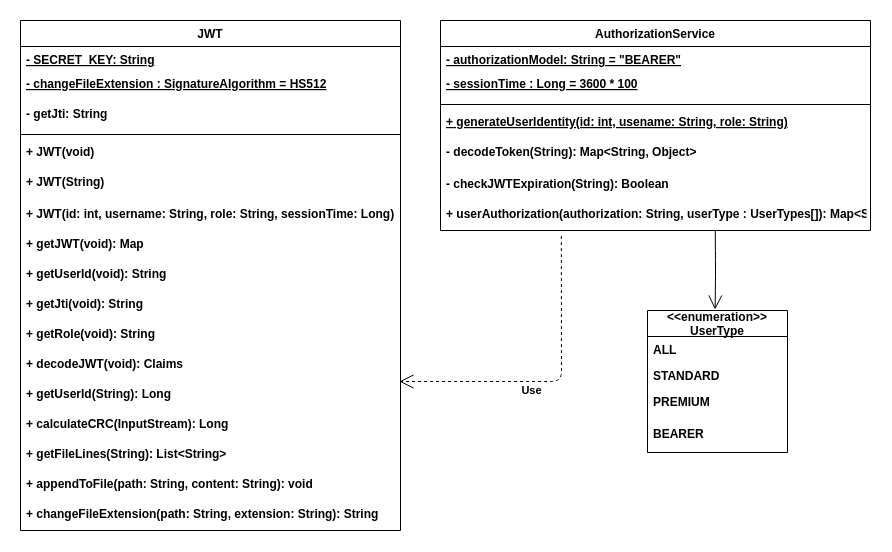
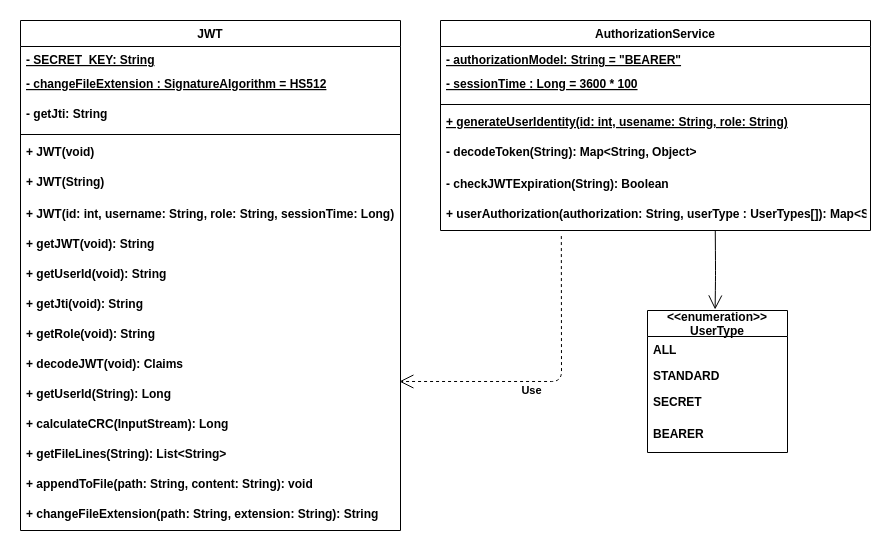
(84, 244) -> (92, 244)
(677, 402) -> (673, 402)
